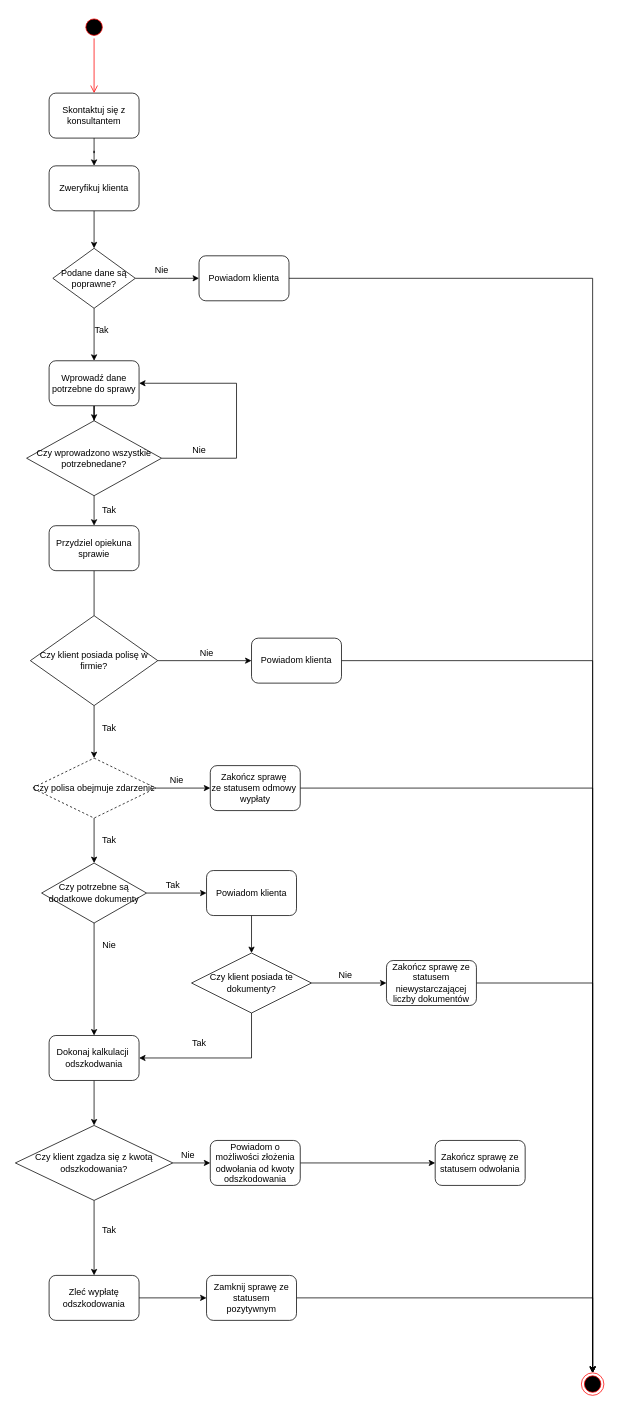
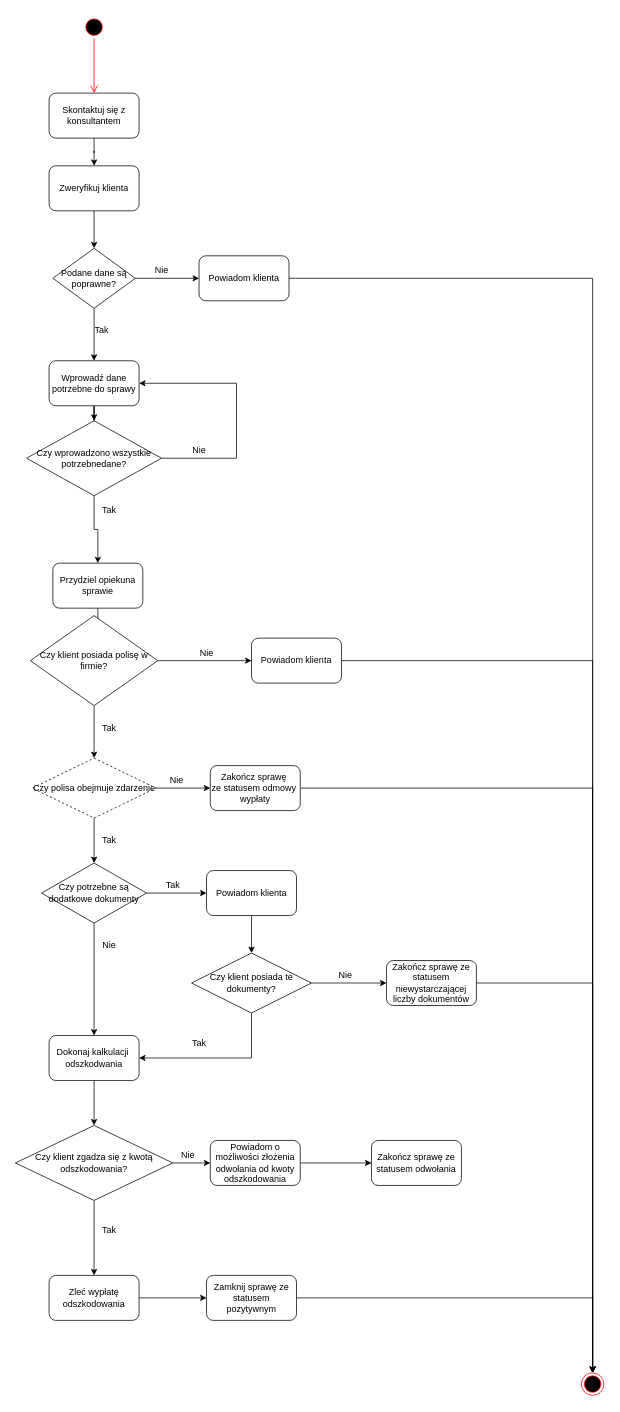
(94, 548) -> (98, 585)
(480, 1163) -> (417, 1163)
